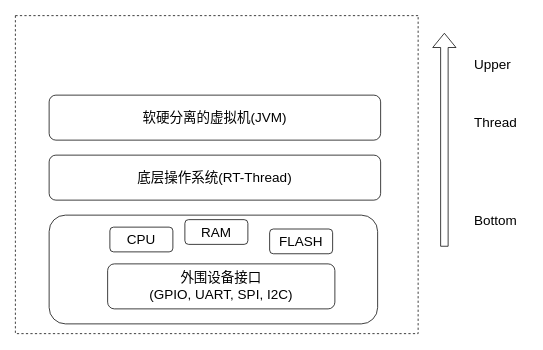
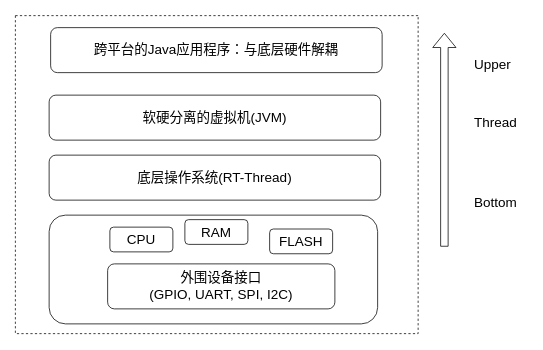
none -> (216, 50)
(496, 221) -> (496, 202)
